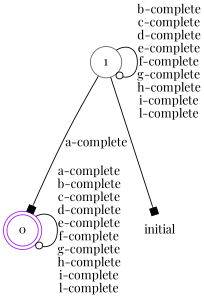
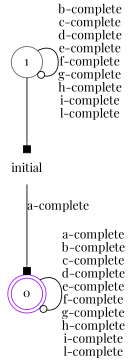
(64, 139) -> (27, 225)
